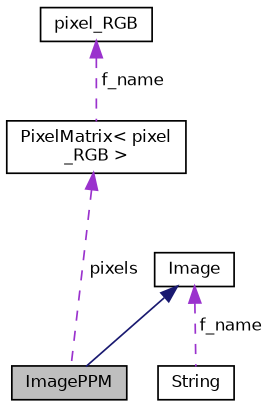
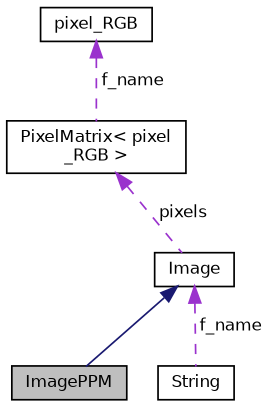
(81, 278) -> (155, 220)
